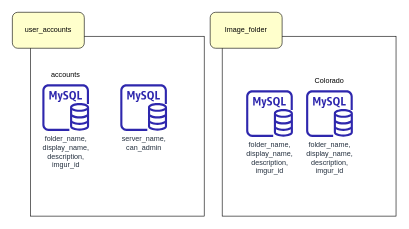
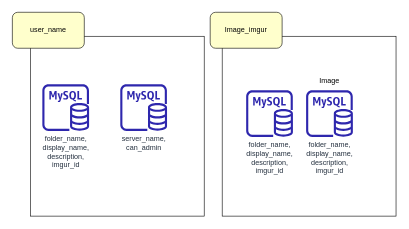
(48, 30) -> (48, 30)
(246, 30) -> (246, 30)
(66, 75) -> none
(330, 81) -> (330, 81)
